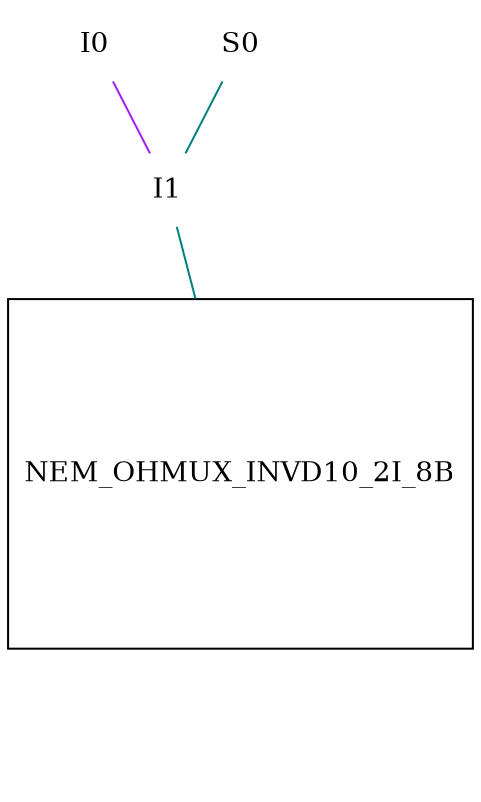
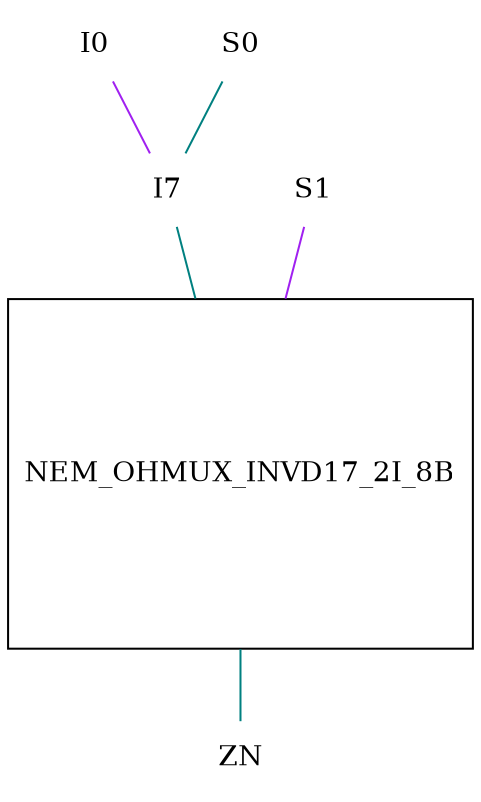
(168, 190) -> (168, 190)
none -> (313, 190)
(240, 474) -> (240, 474)
none -> (240, 758)
